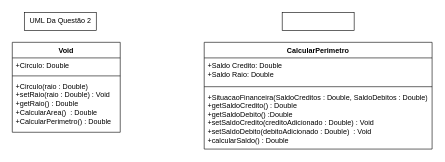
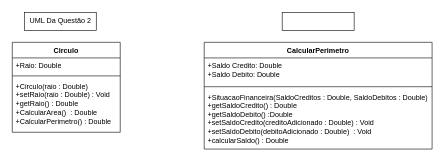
(66, 51) -> (66, 51)
(43, 66) -> (38, 66)
(247, 71) -> (247, 71)
